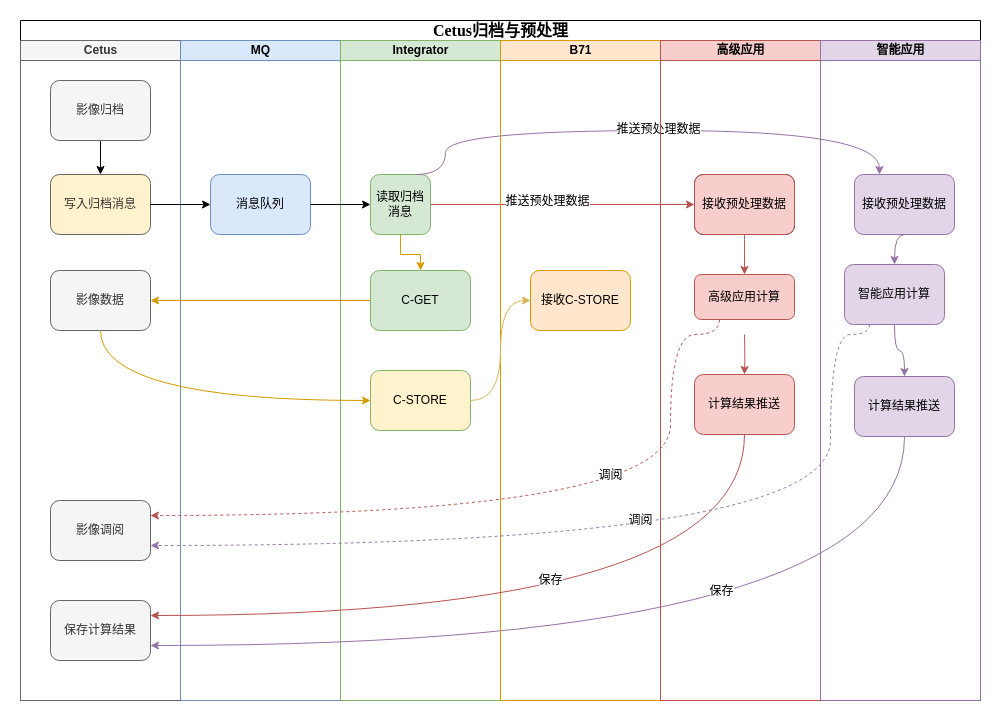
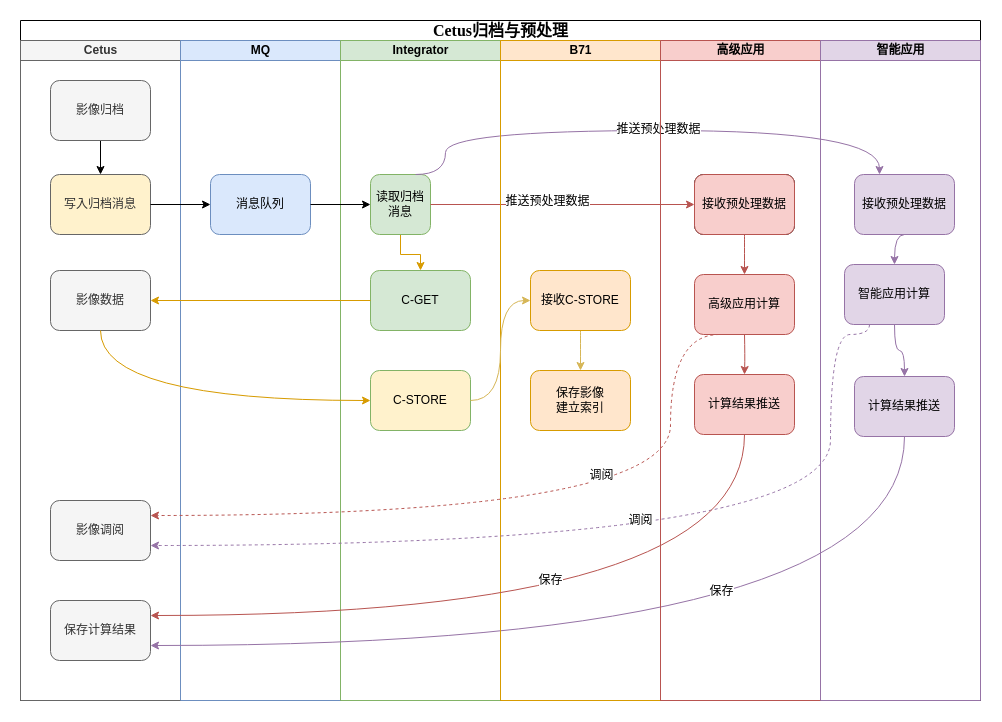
(745, 297) -> (745, 305)
none -> (581, 347)
none -> (581, 401)
